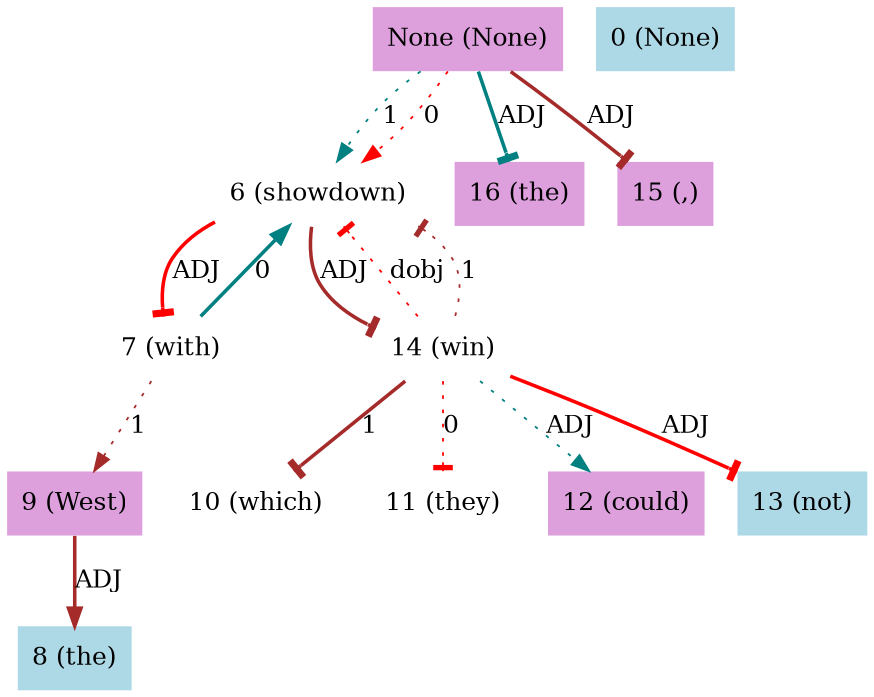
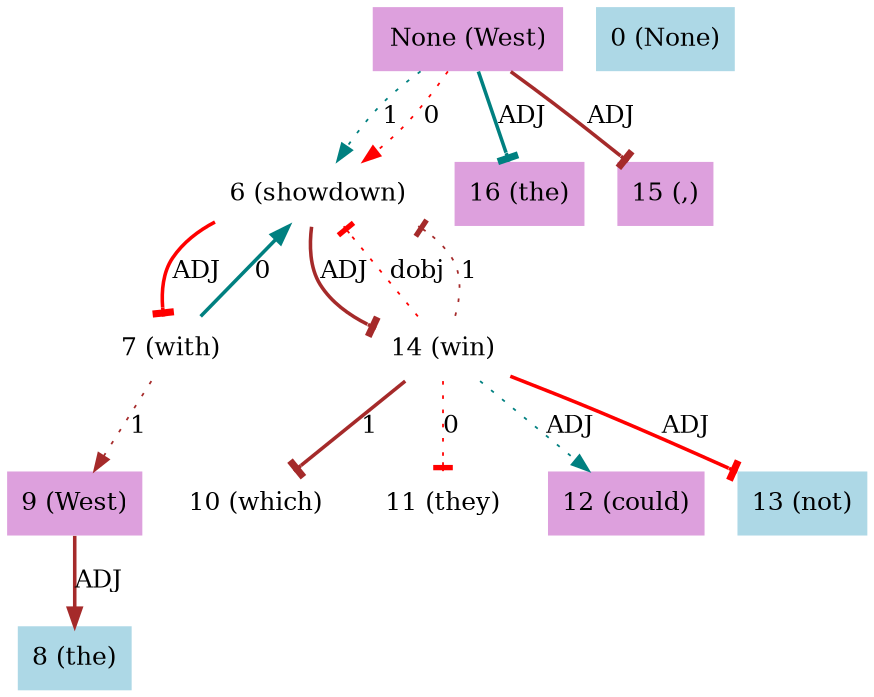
(468, 39) -> (468, 39)
